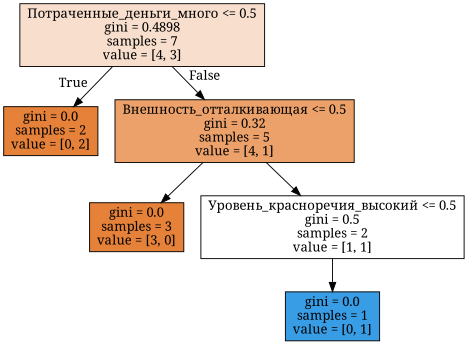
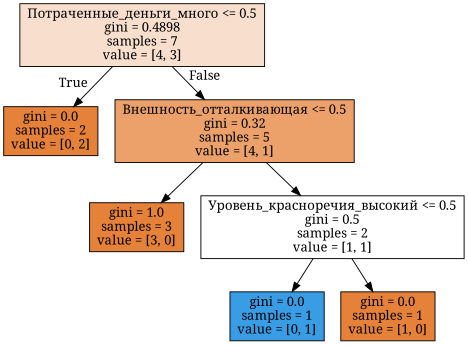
(137, 227) -> (137, 227)
none -> (388, 316)
